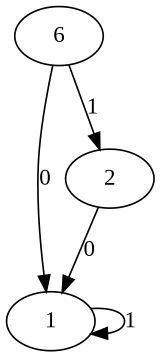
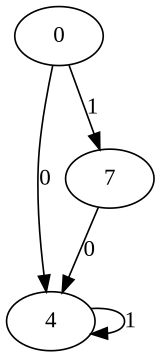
(59, 36) -> (59, 36)
(110, 179) -> (110, 179)
(51, 321) -> (51, 321)
